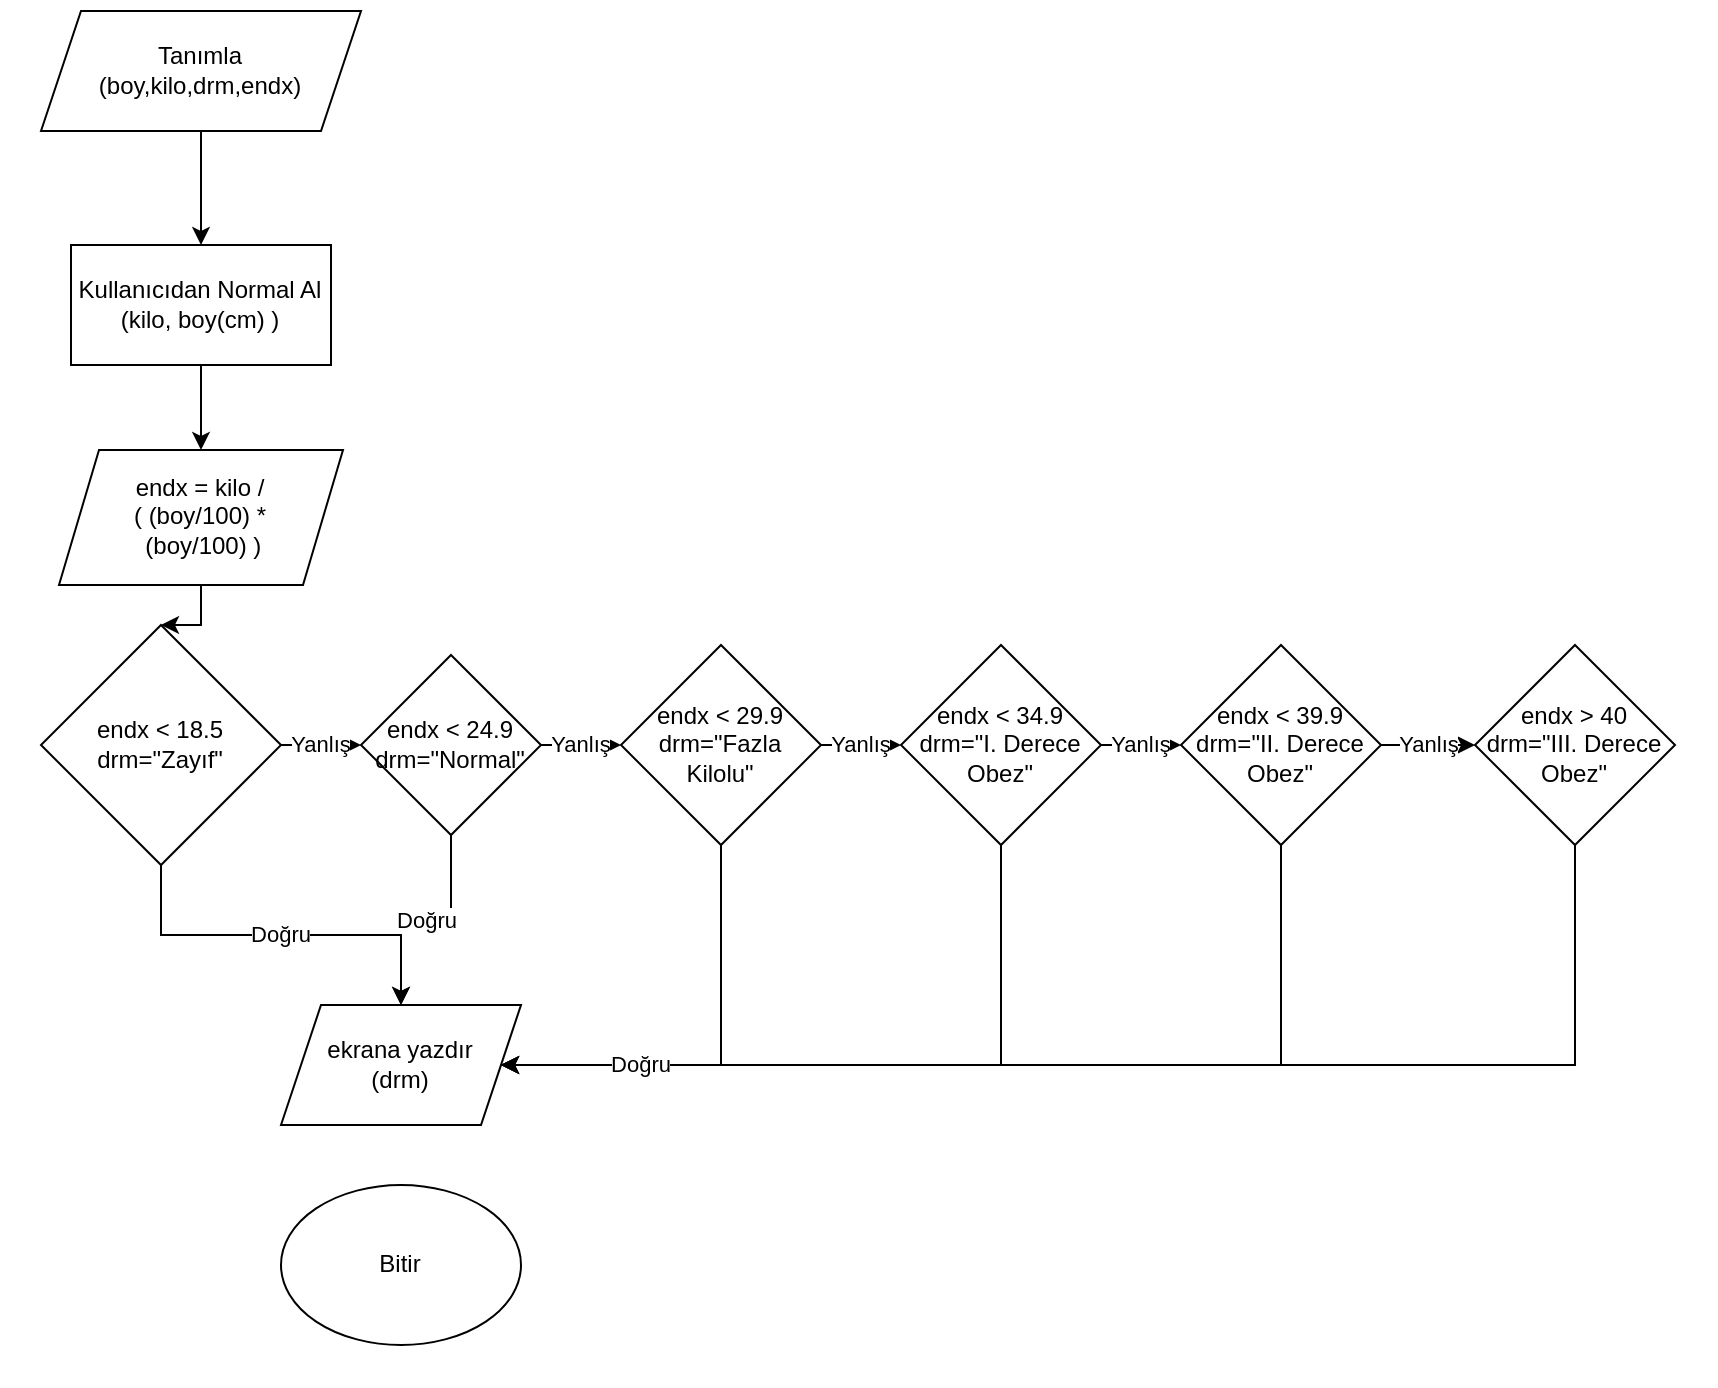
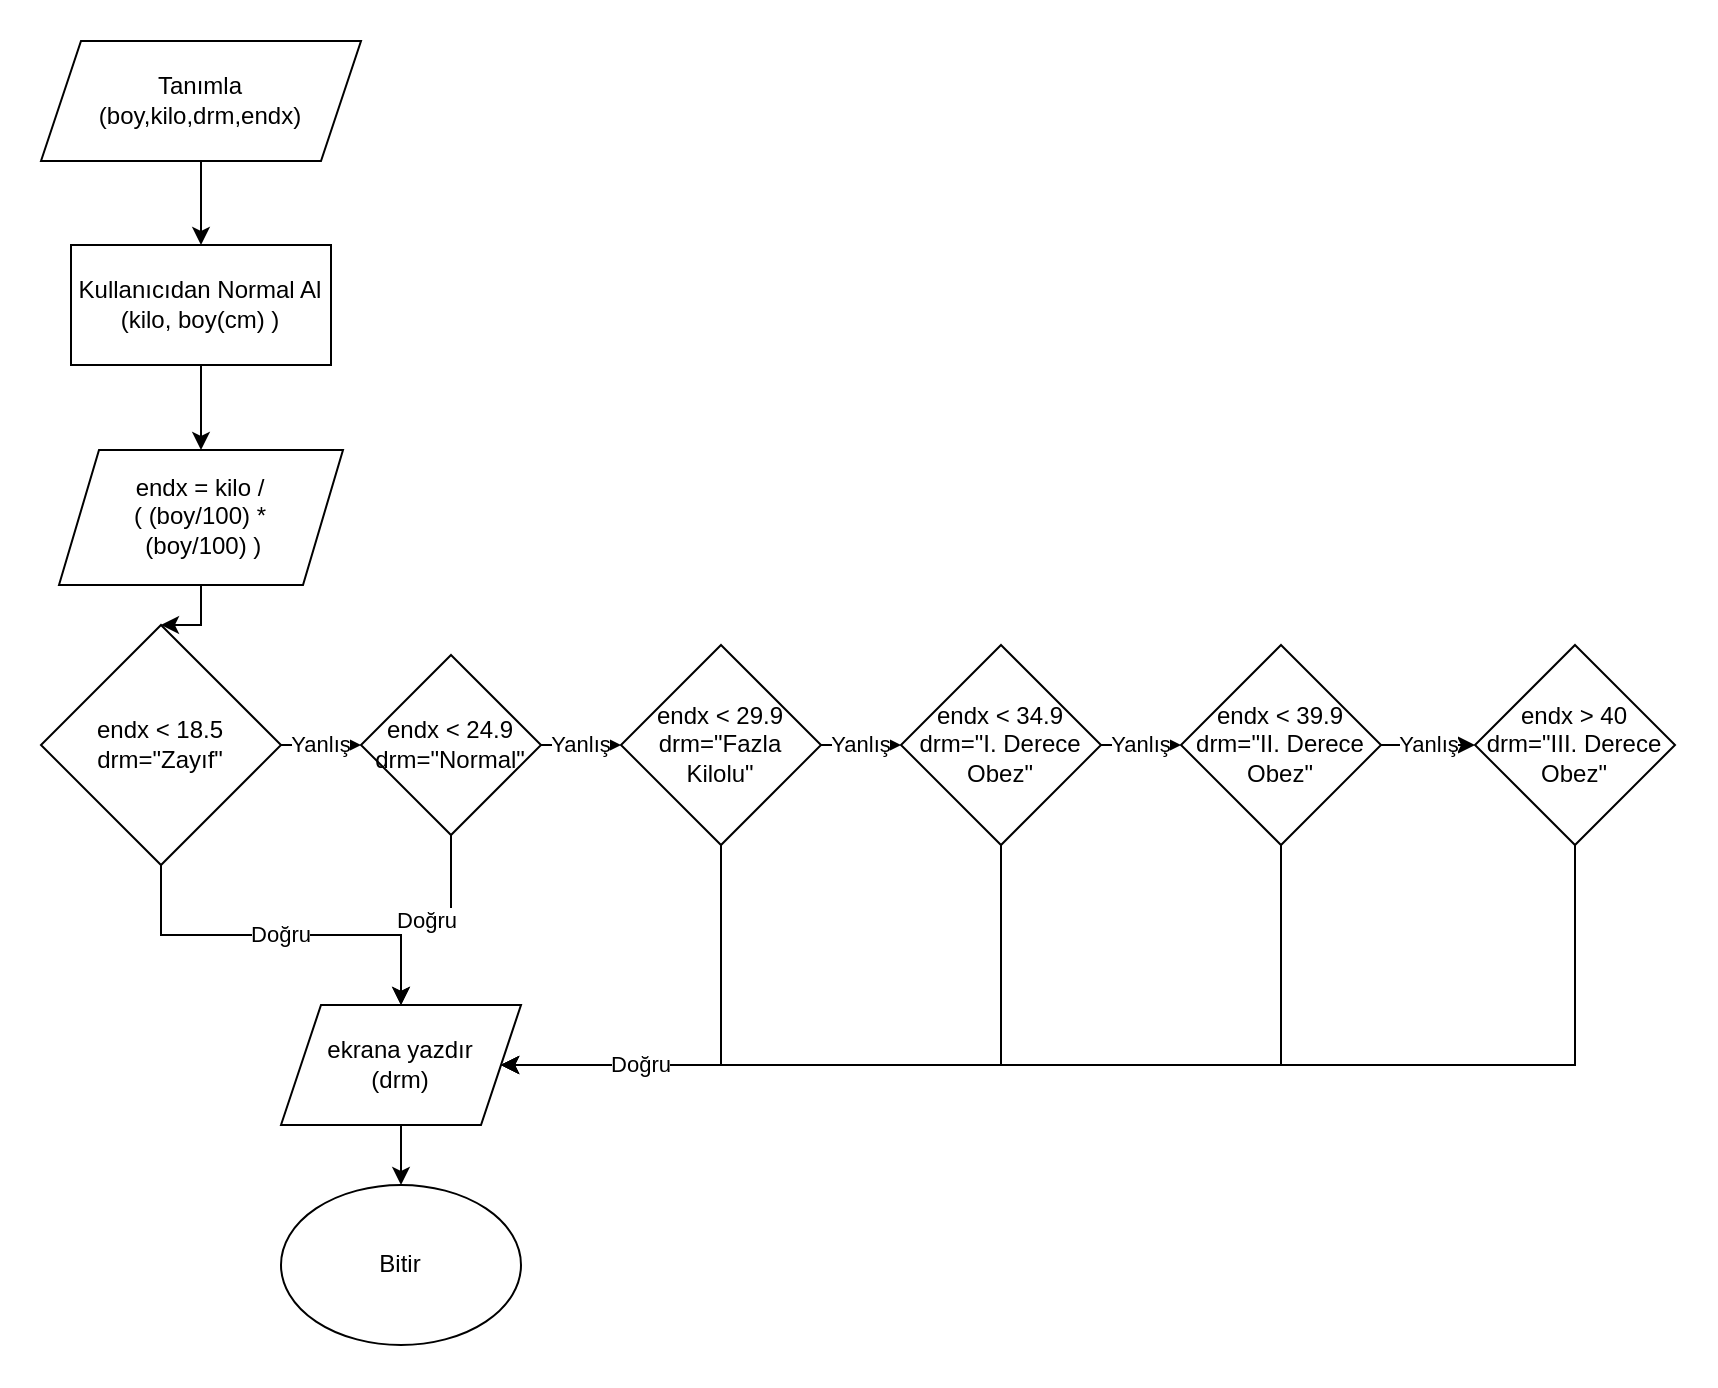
(201, 71) -> (201, 101)
none -> (401, 1162)
